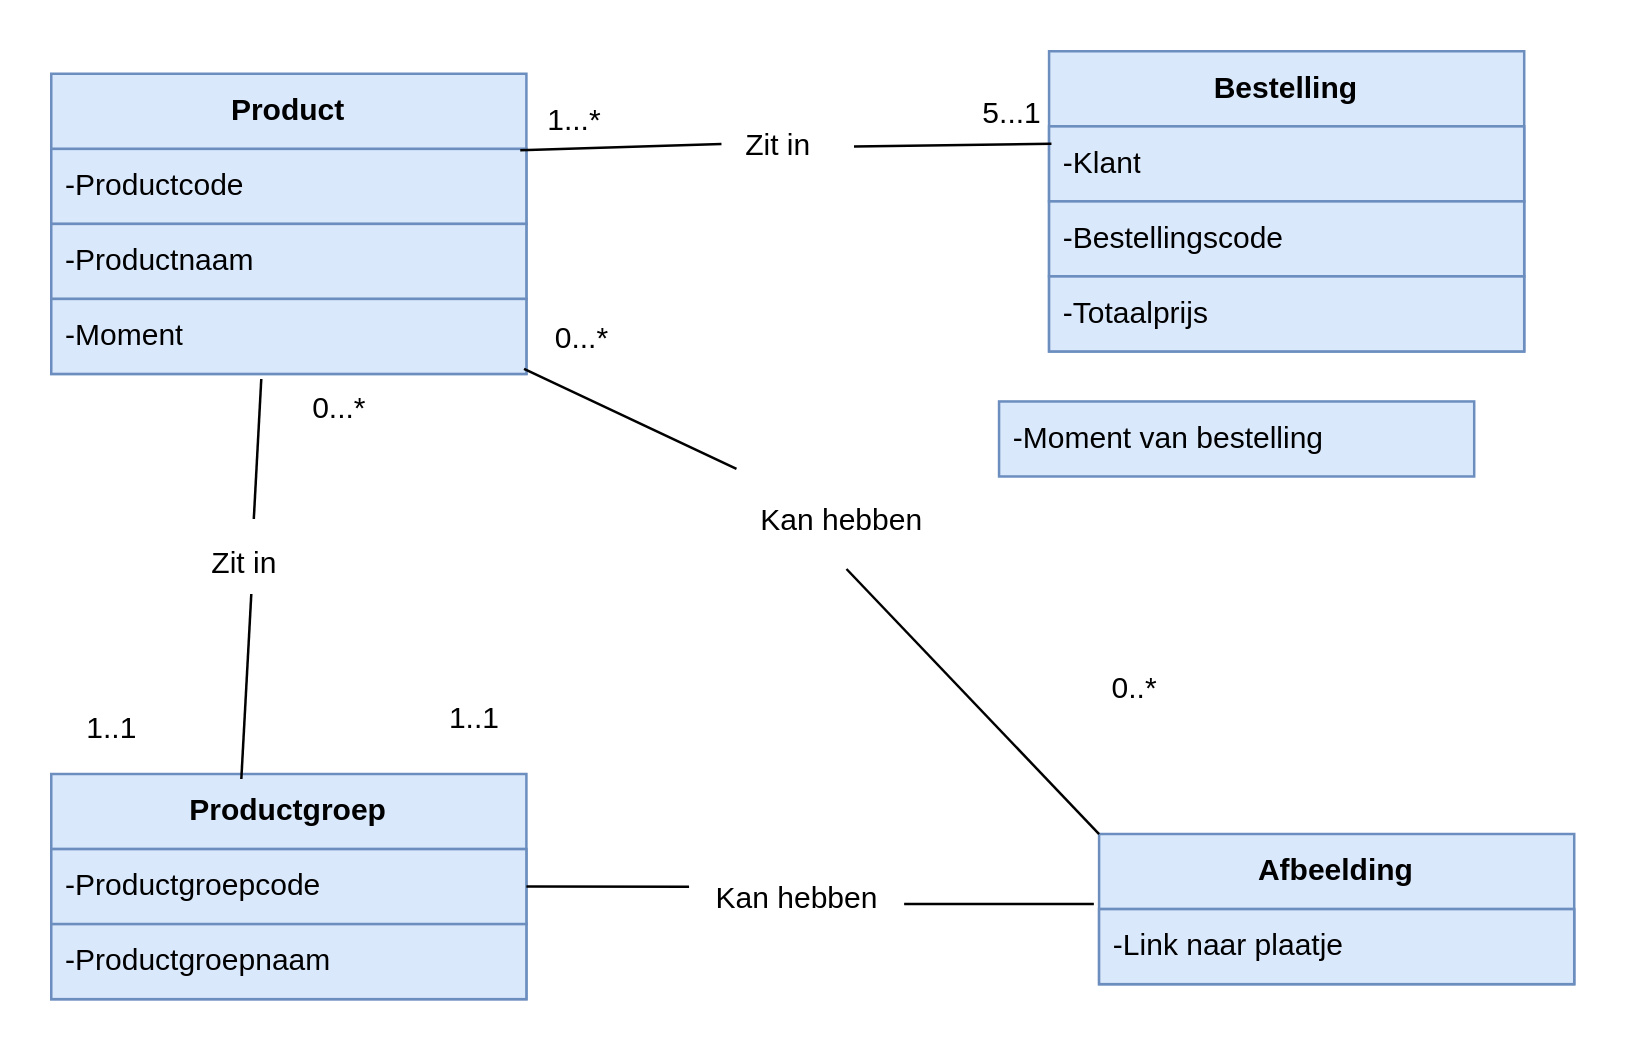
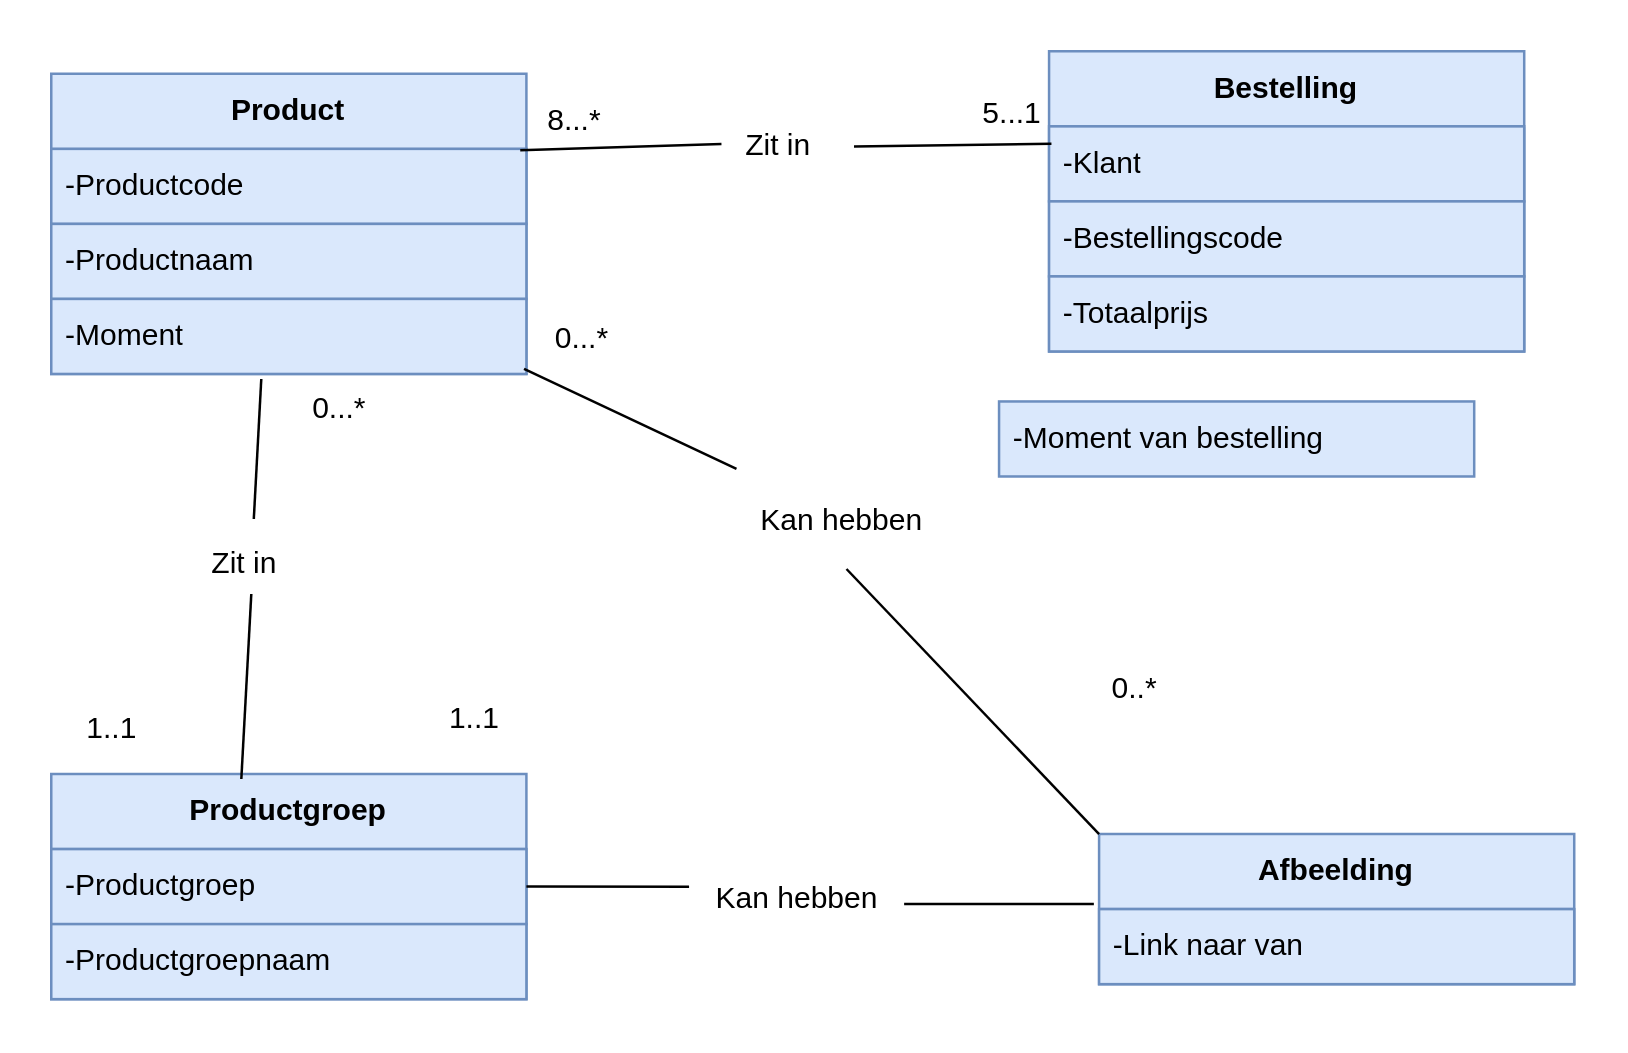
(575, 121) -> (575, 121)
(209, 886) -> (175, 886)
(1249, 946) -> (1220, 946)
